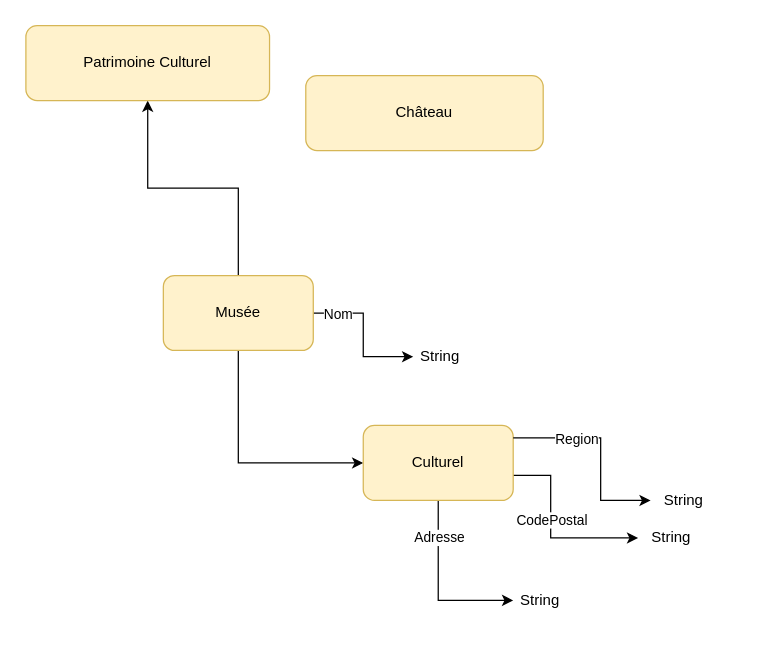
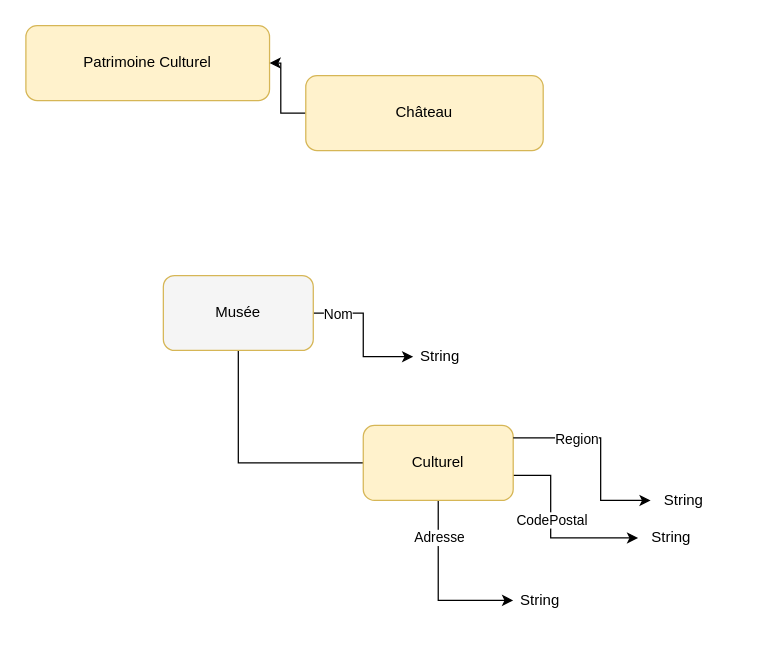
none -> (281, 99)
(197, 188) -> none
(238, 313) -> (238, 313)
(353, 463) -> (356, 463)
